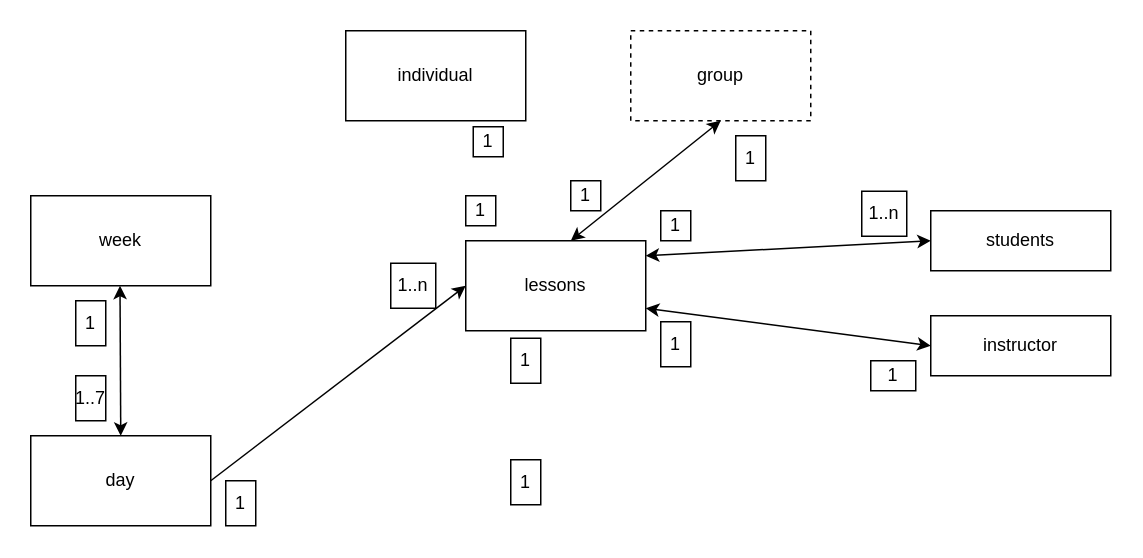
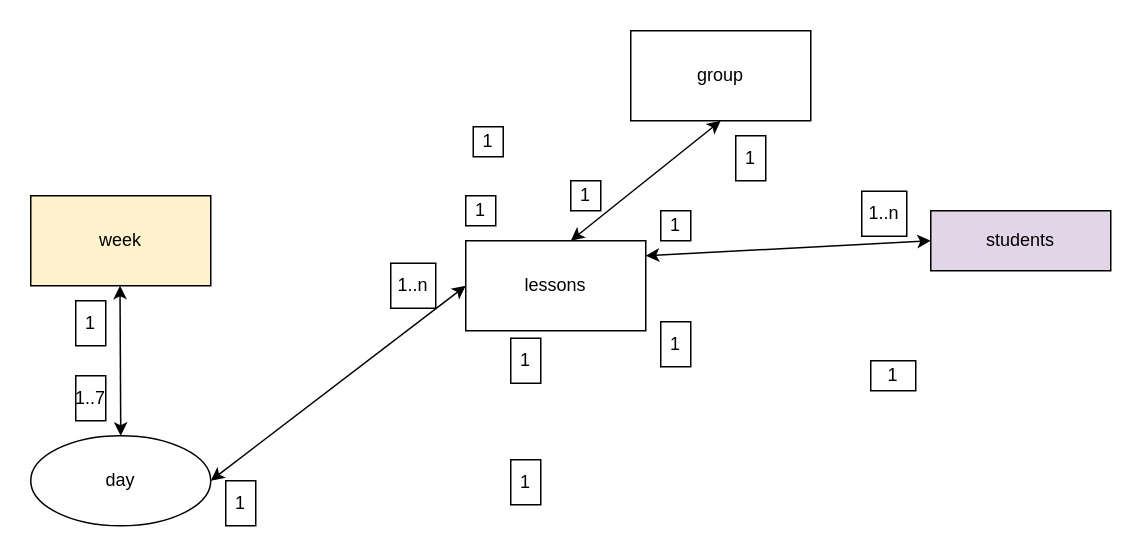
(436, 76) -> none
(721, 76) -> (721, 76)
(121, 241) -> (121, 241)
(1021, 241) -> (1021, 241)
(788, 327) -> none
(1021, 346) -> none
(216, 476) -> (220, 474)
(121, 481) -> (121, 481)
